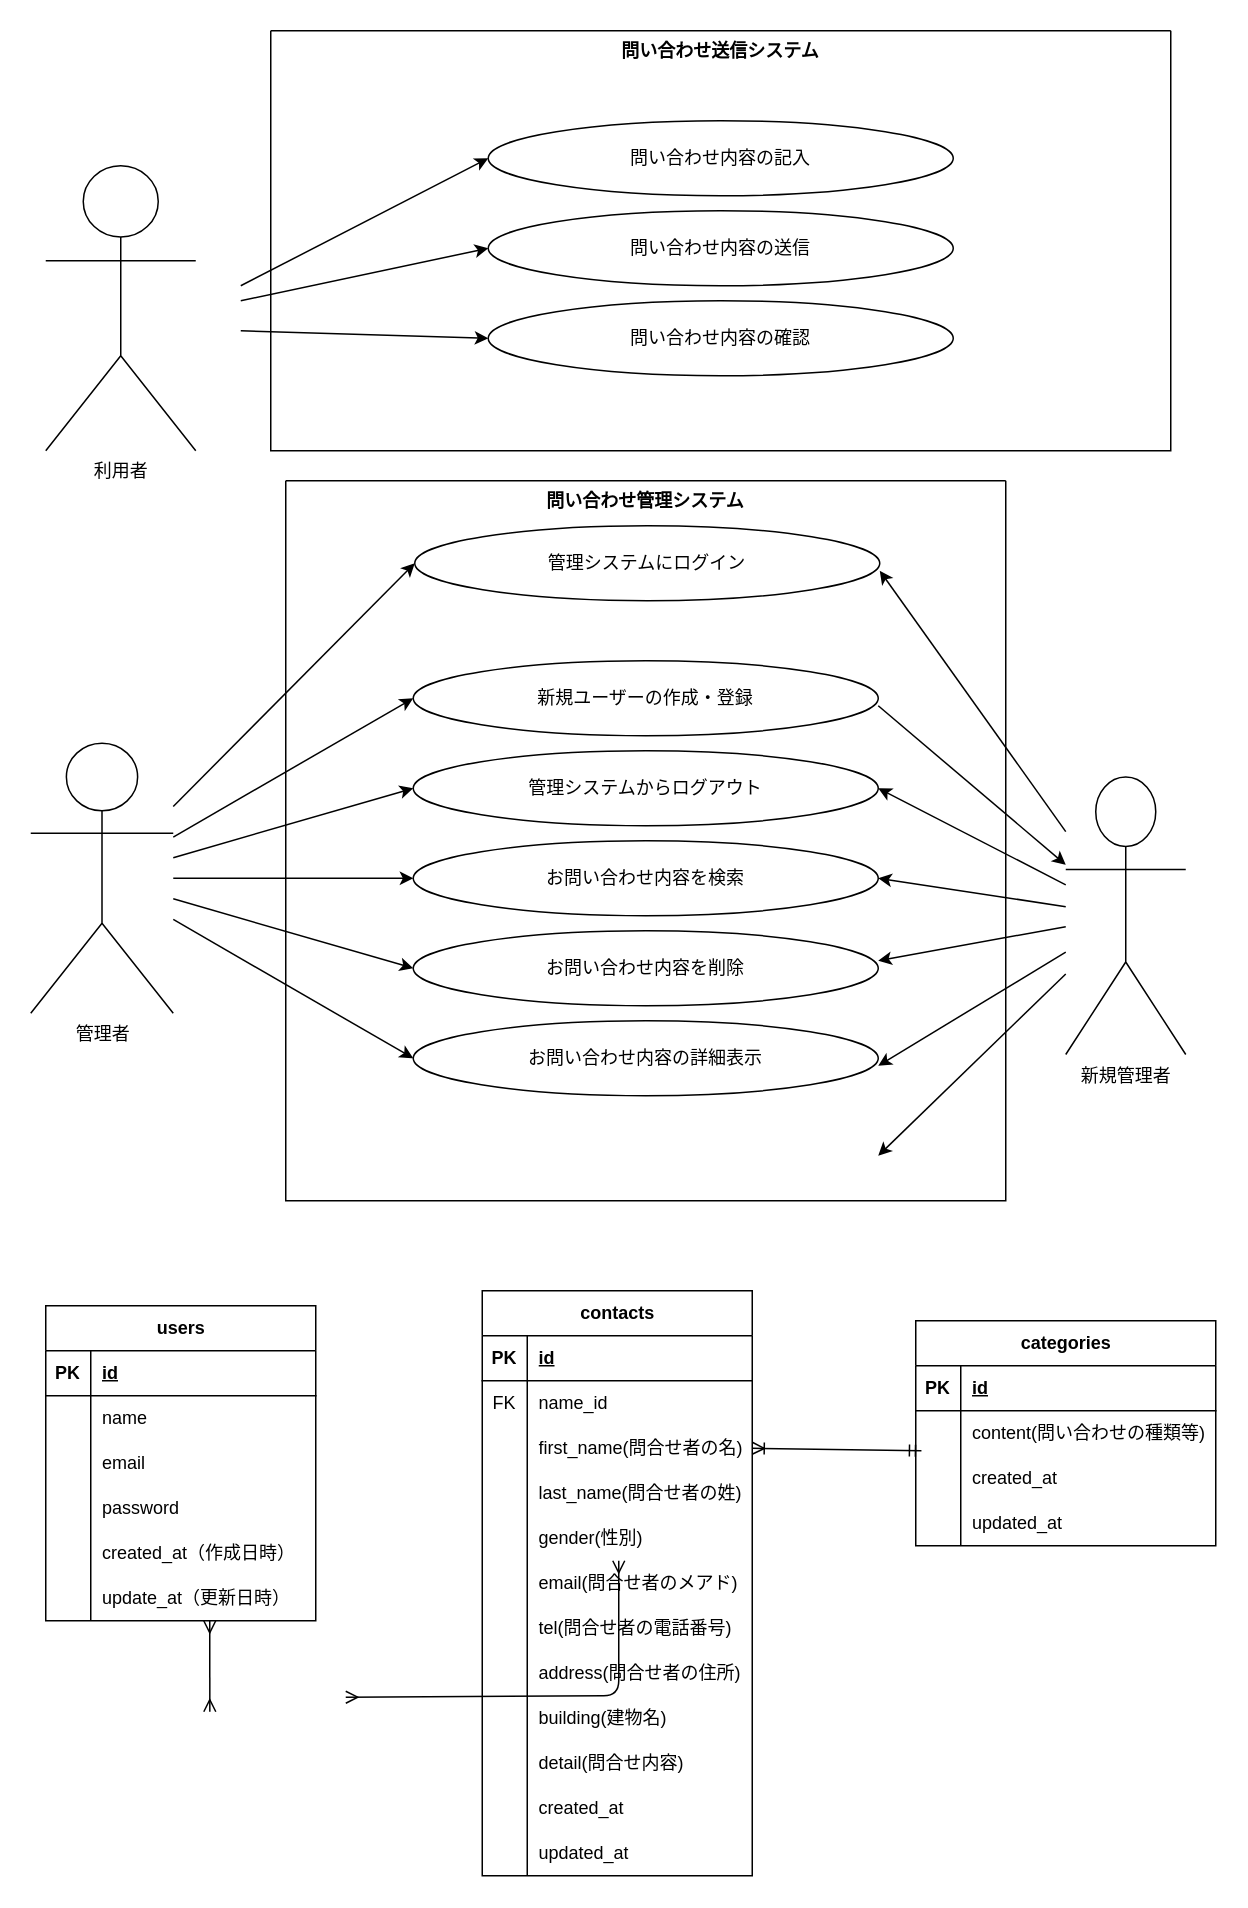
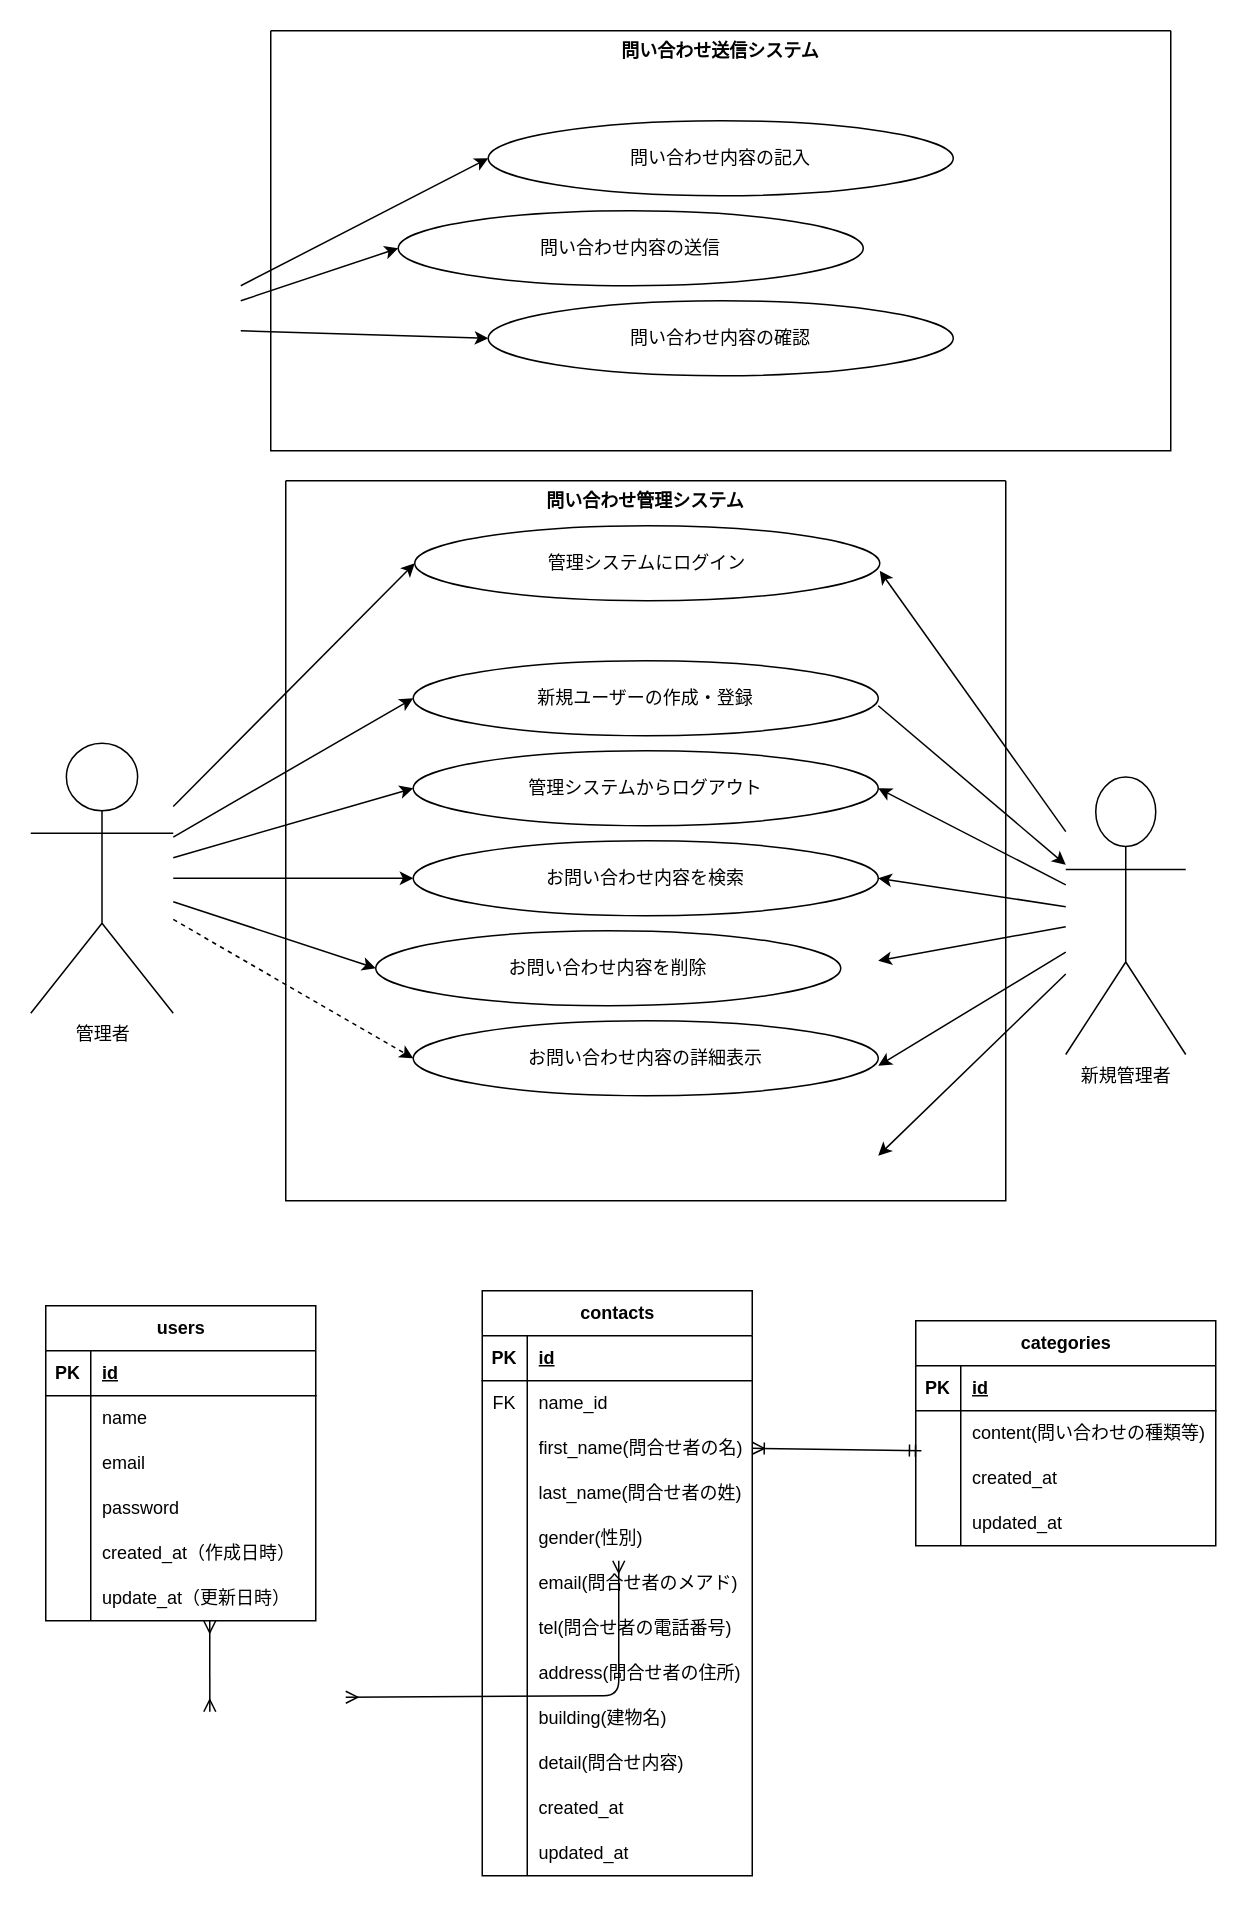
(721, 248) -> (631, 248)
(121, 308) -> none
(646, 968) -> (608, 968)
(290, 987) -> (290, 987)
